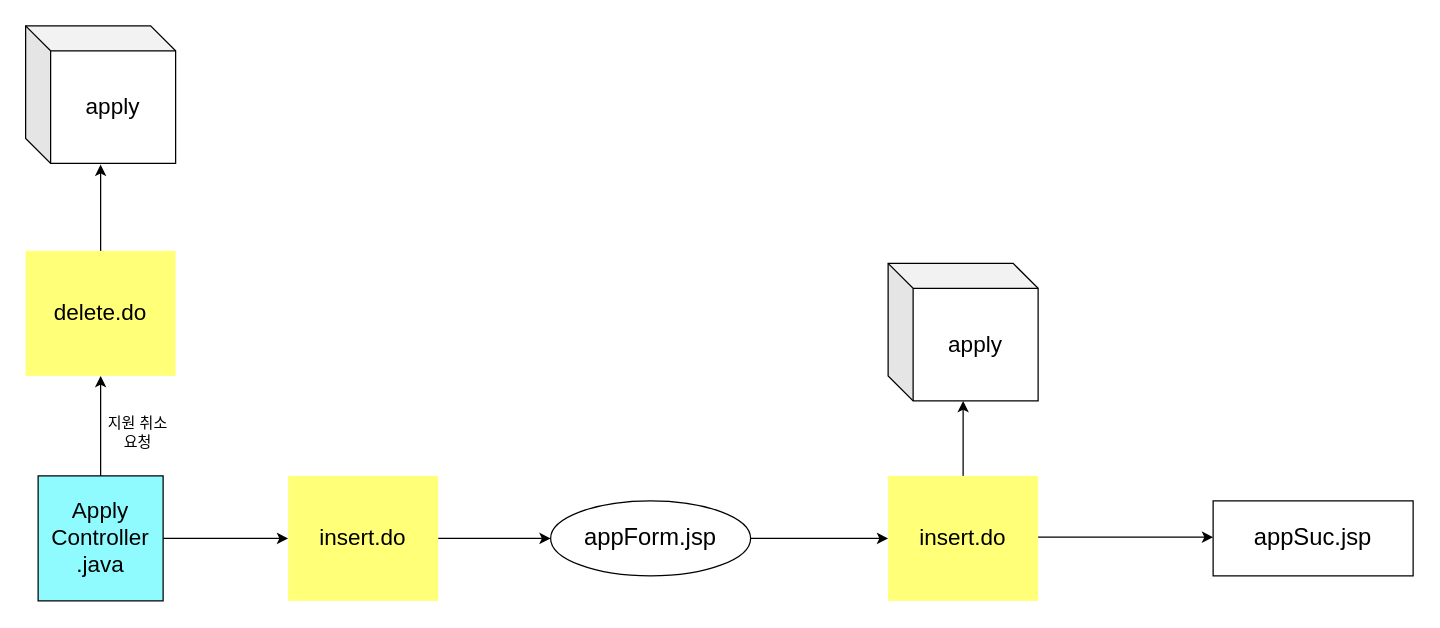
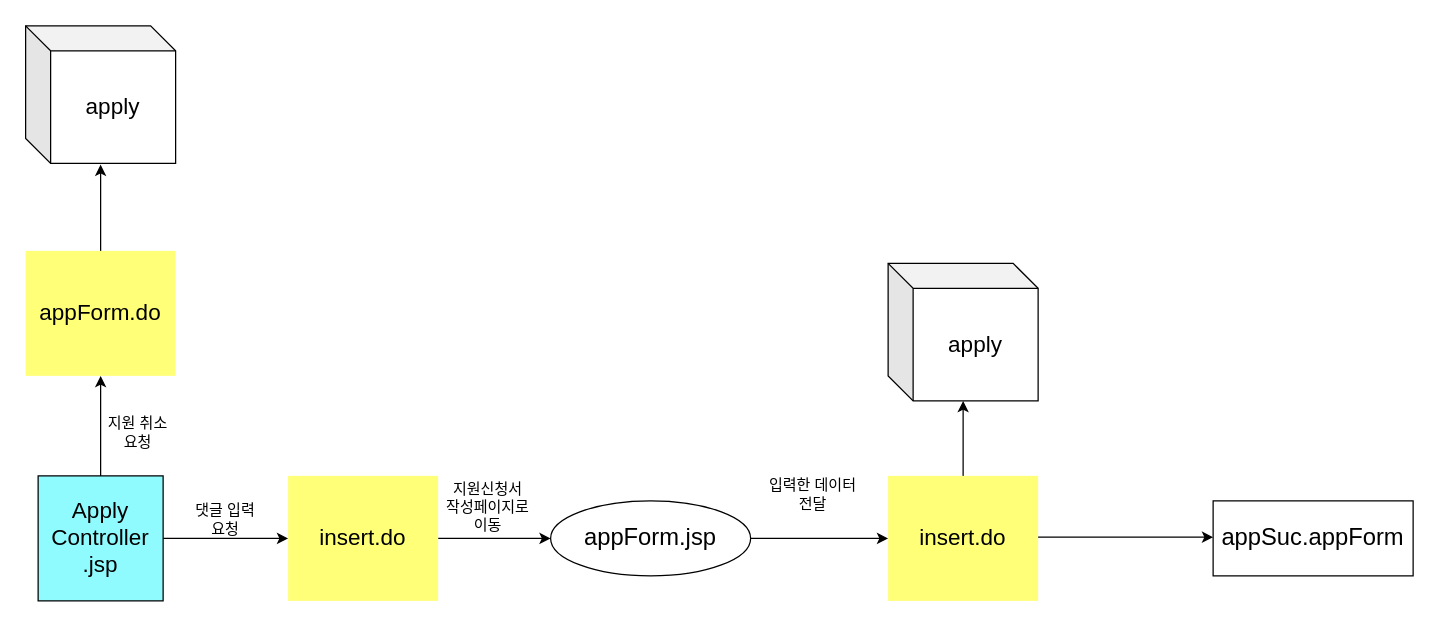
(101, 313) -> (101, 313)
none -> (813, 494)
none -> (488, 507)
none -> (226, 519)
(101, 538) -> (101, 538)
(1313, 538) -> (1313, 538)
